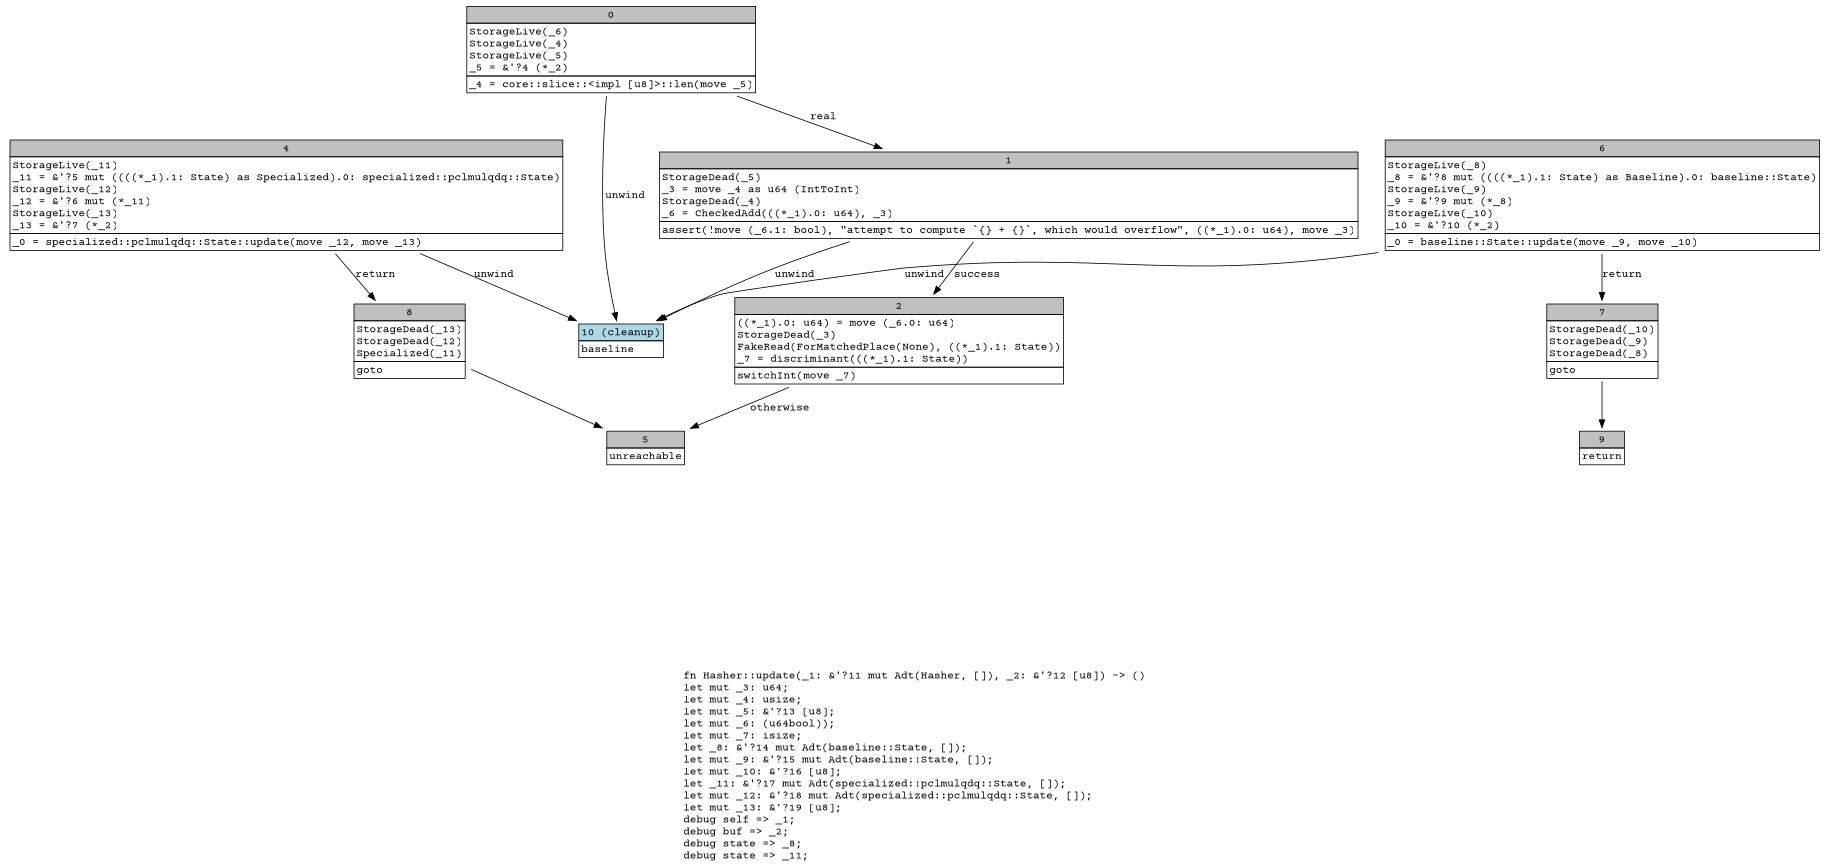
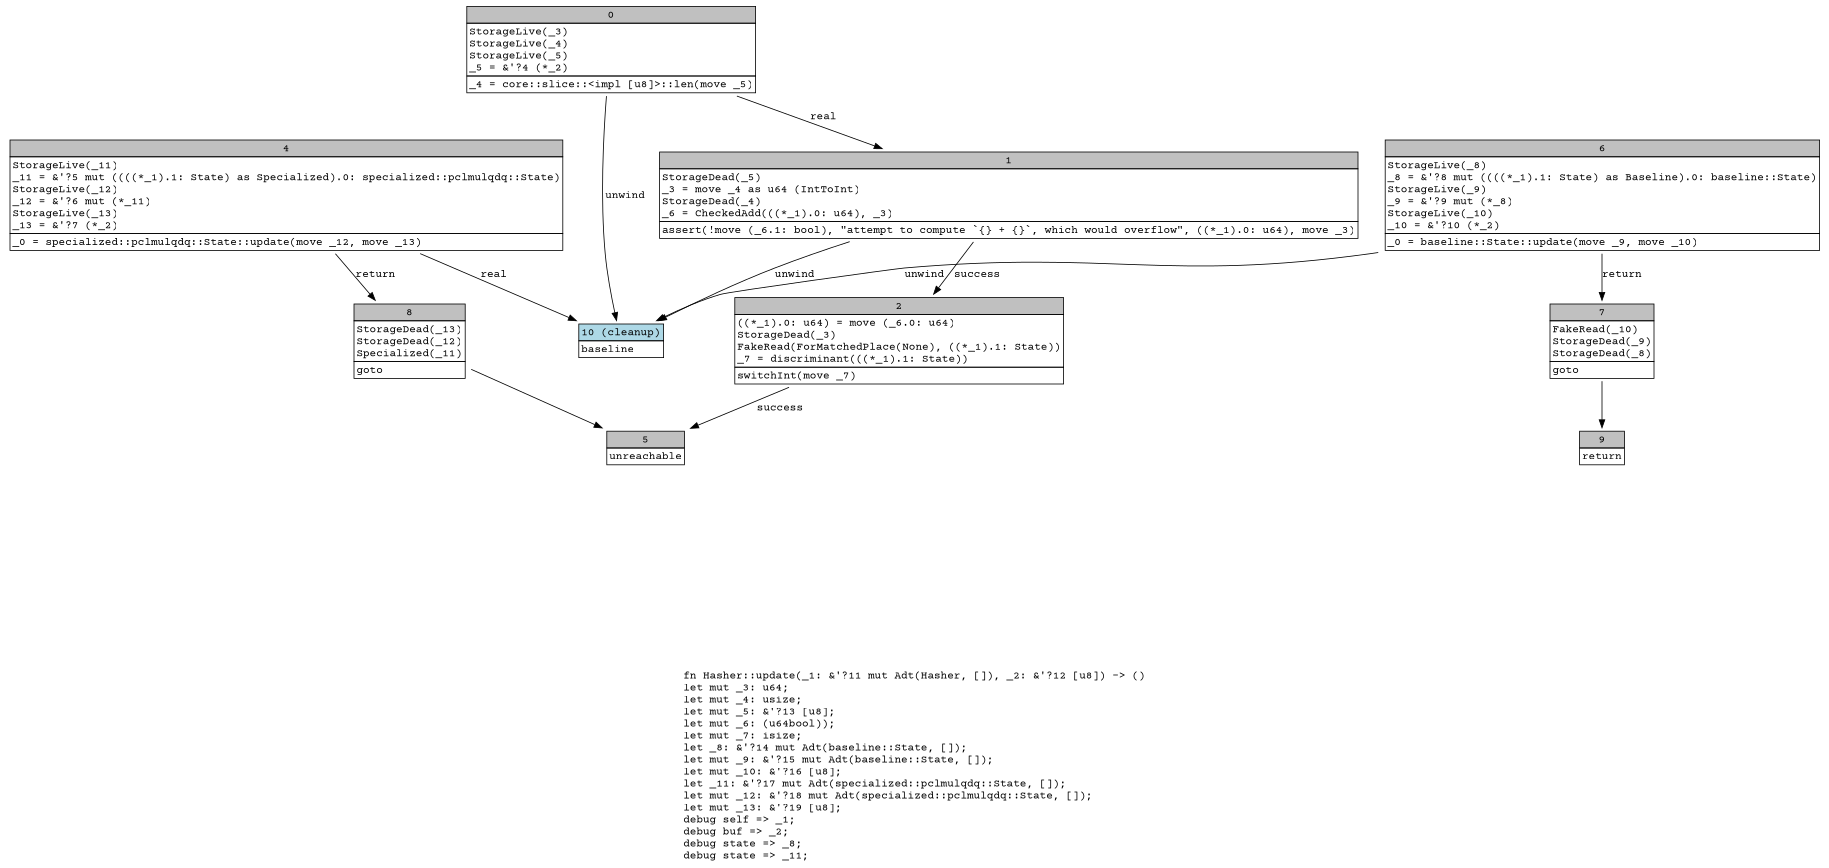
(519, 31) -> (519, 31)
(494, 274) -> (494, 274)
(1602, 329) -> (1596, 329)
(780, 408) -> (780, 408)
